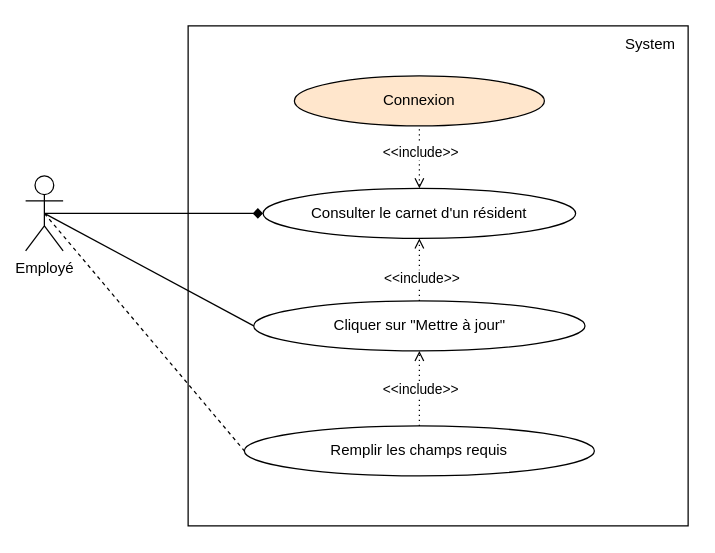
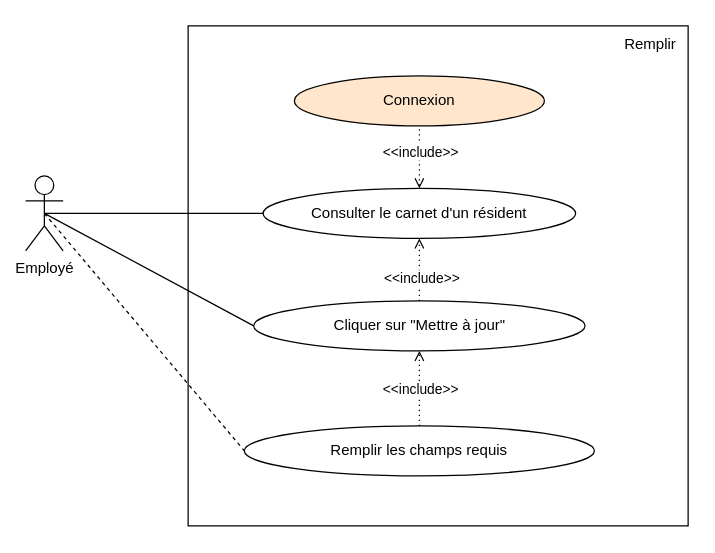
(651, 44) -> (651, 44)
(252, 213) -> (257, 213)
